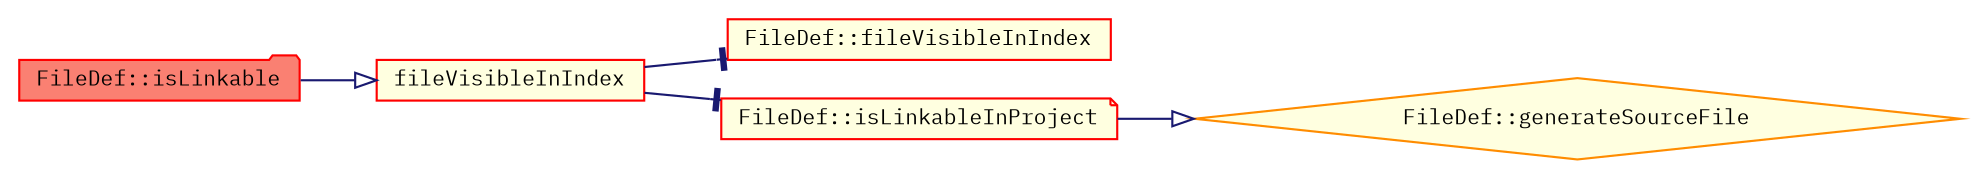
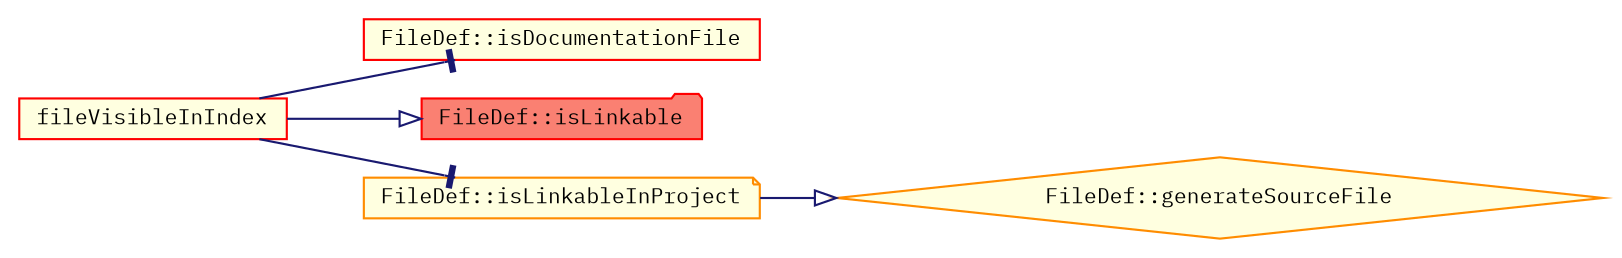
(919, 40) -> (562, 40)
(328, 80) -> (343, 119)
(919, 119) -> (562, 198)
